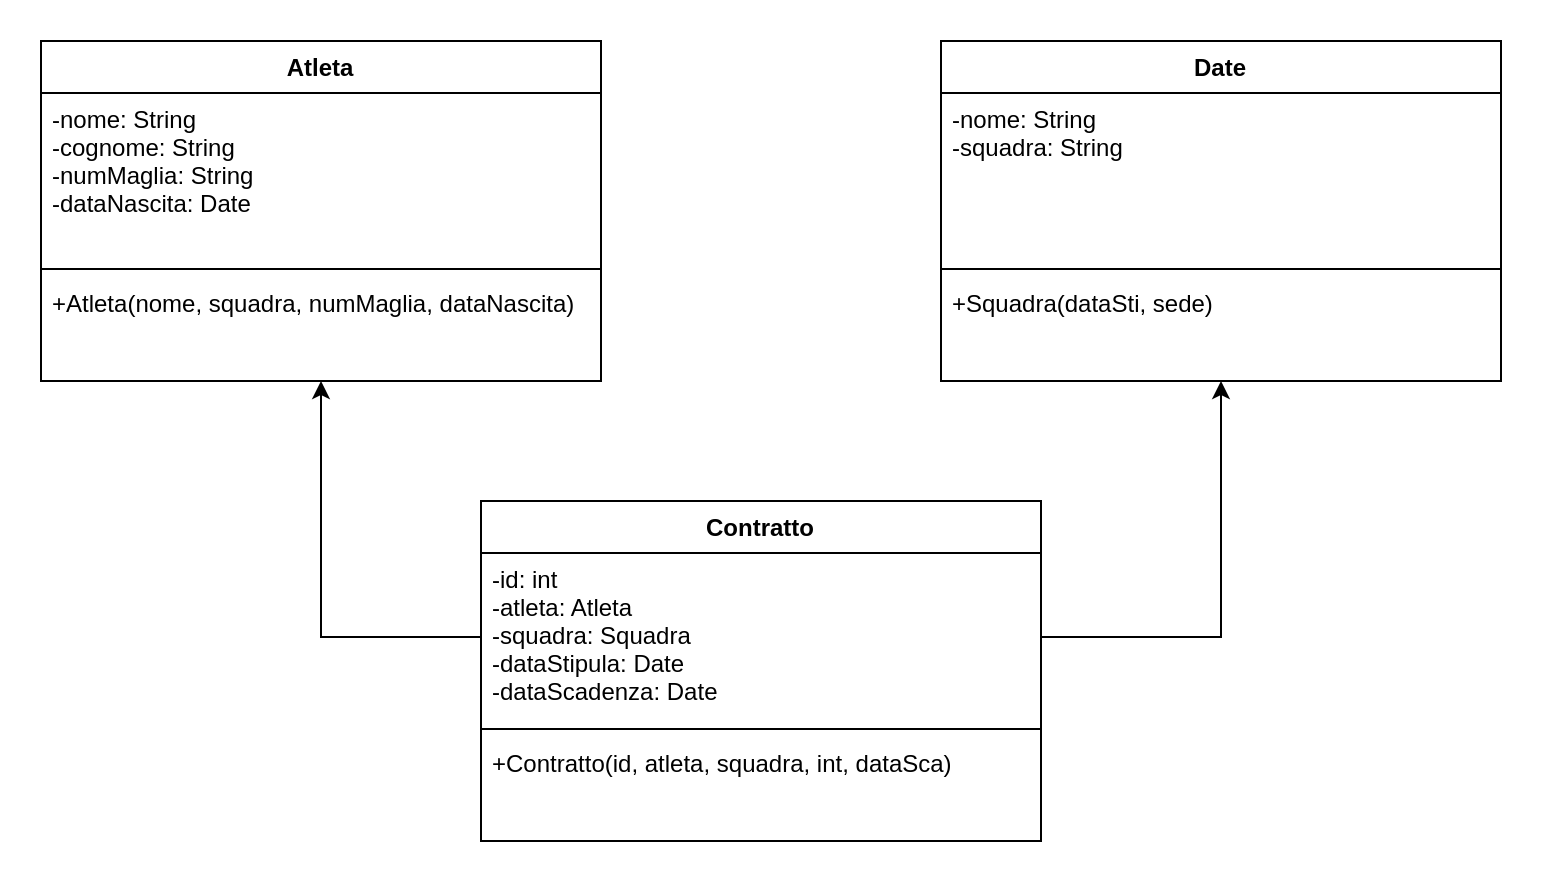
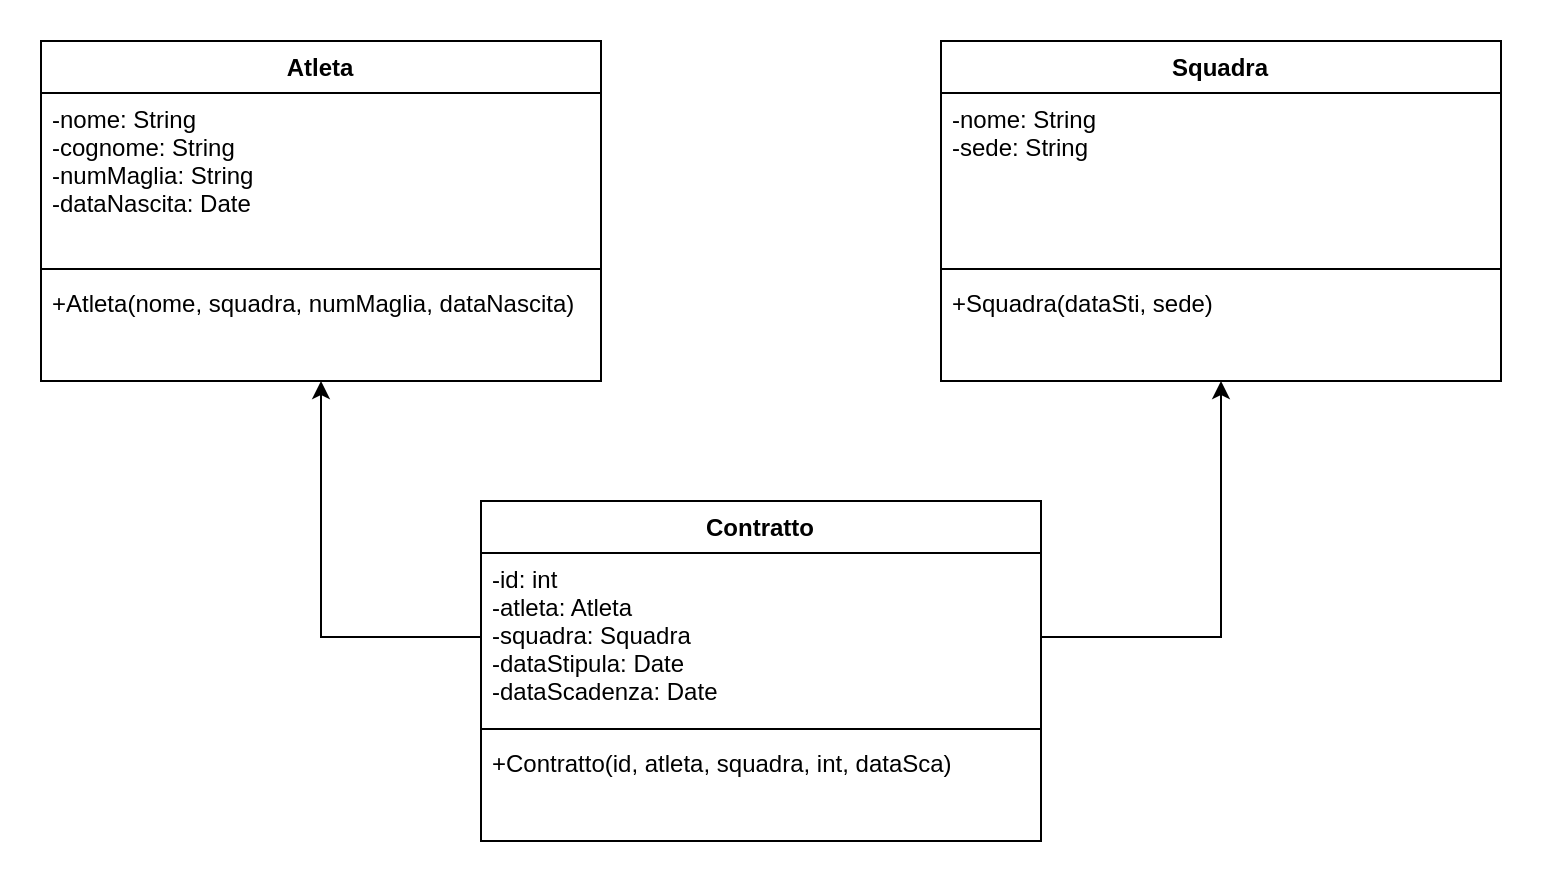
(1220, 68) -> (1220, 68)
(1030, 120) -> (1030, 120)
